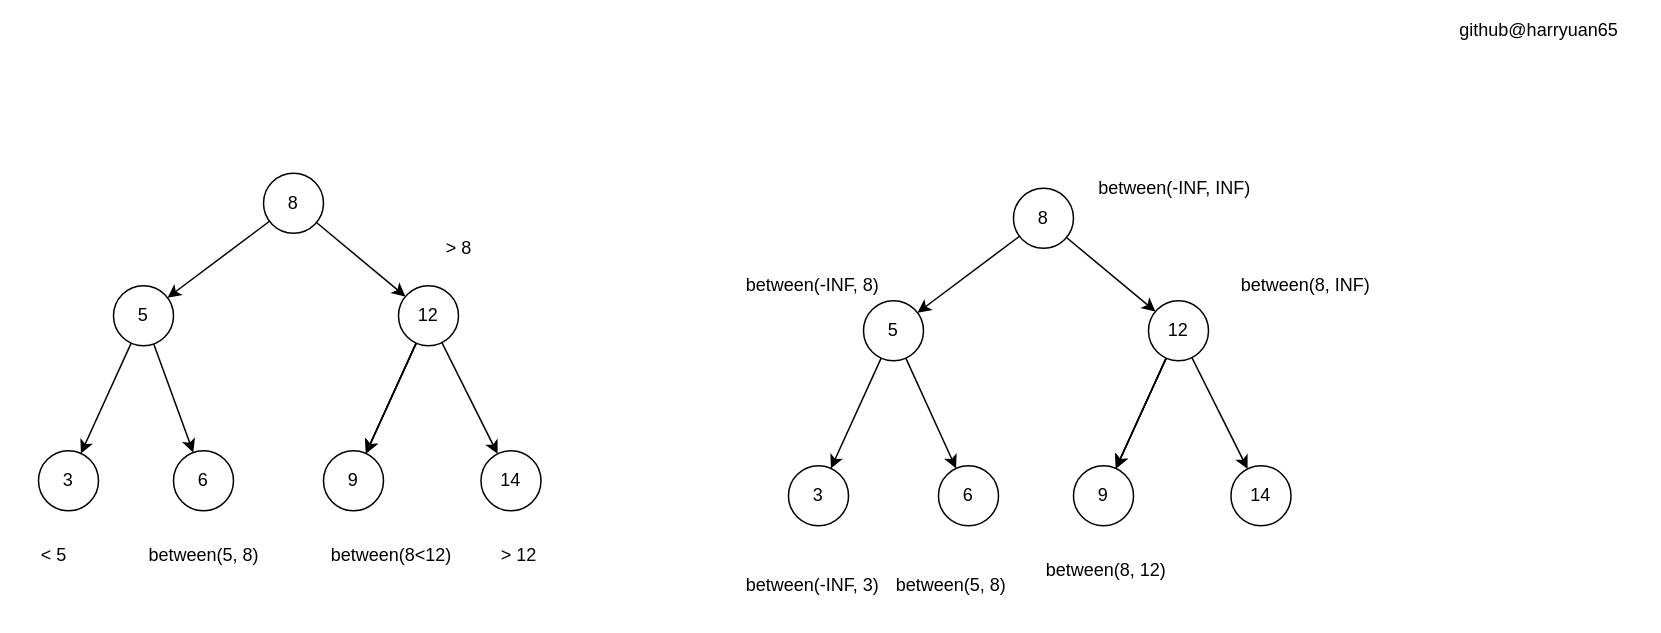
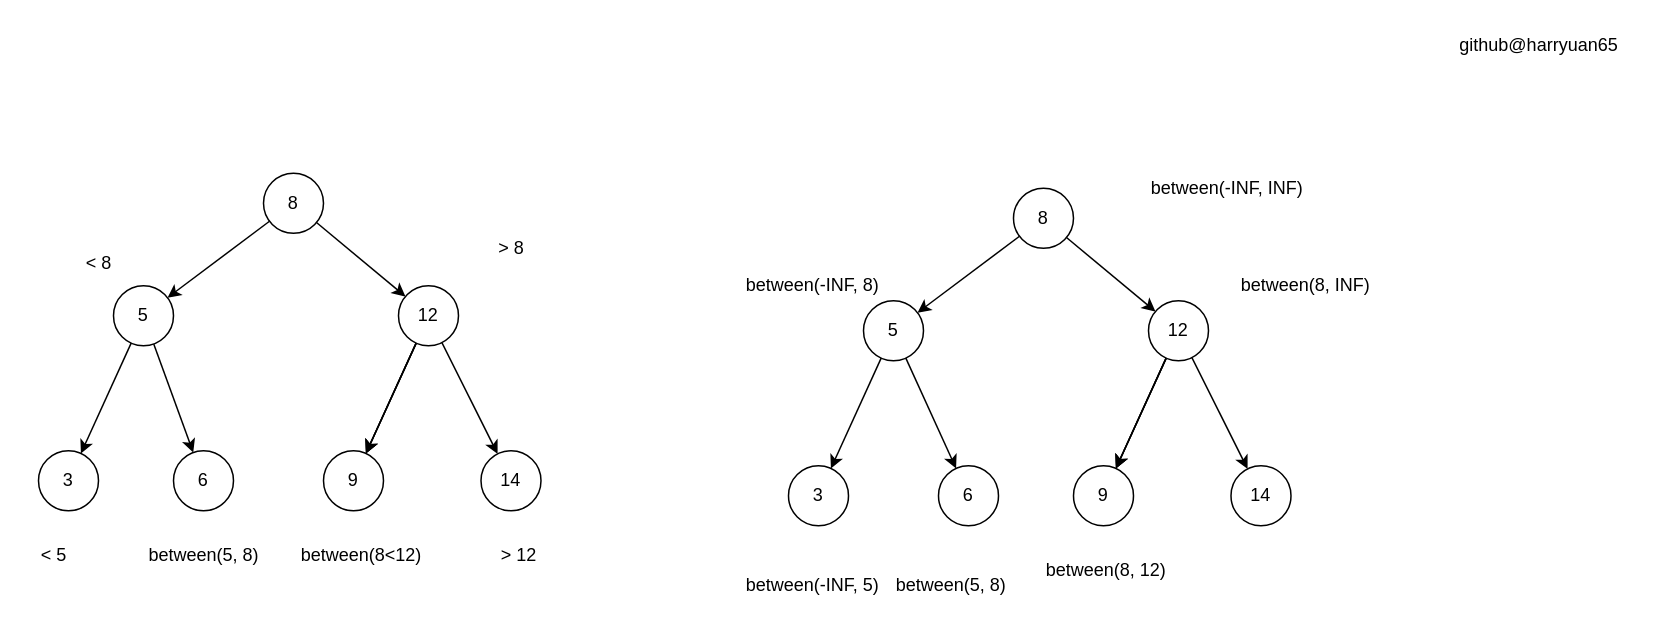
(1538, 31) -> (1538, 46)
(1186, 188) -> (1238, 188)
(458, 248) -> (511, 248)
none -> (98, 263)
(391, 556) -> (361, 556)
(822, 586) -> (822, 586)
